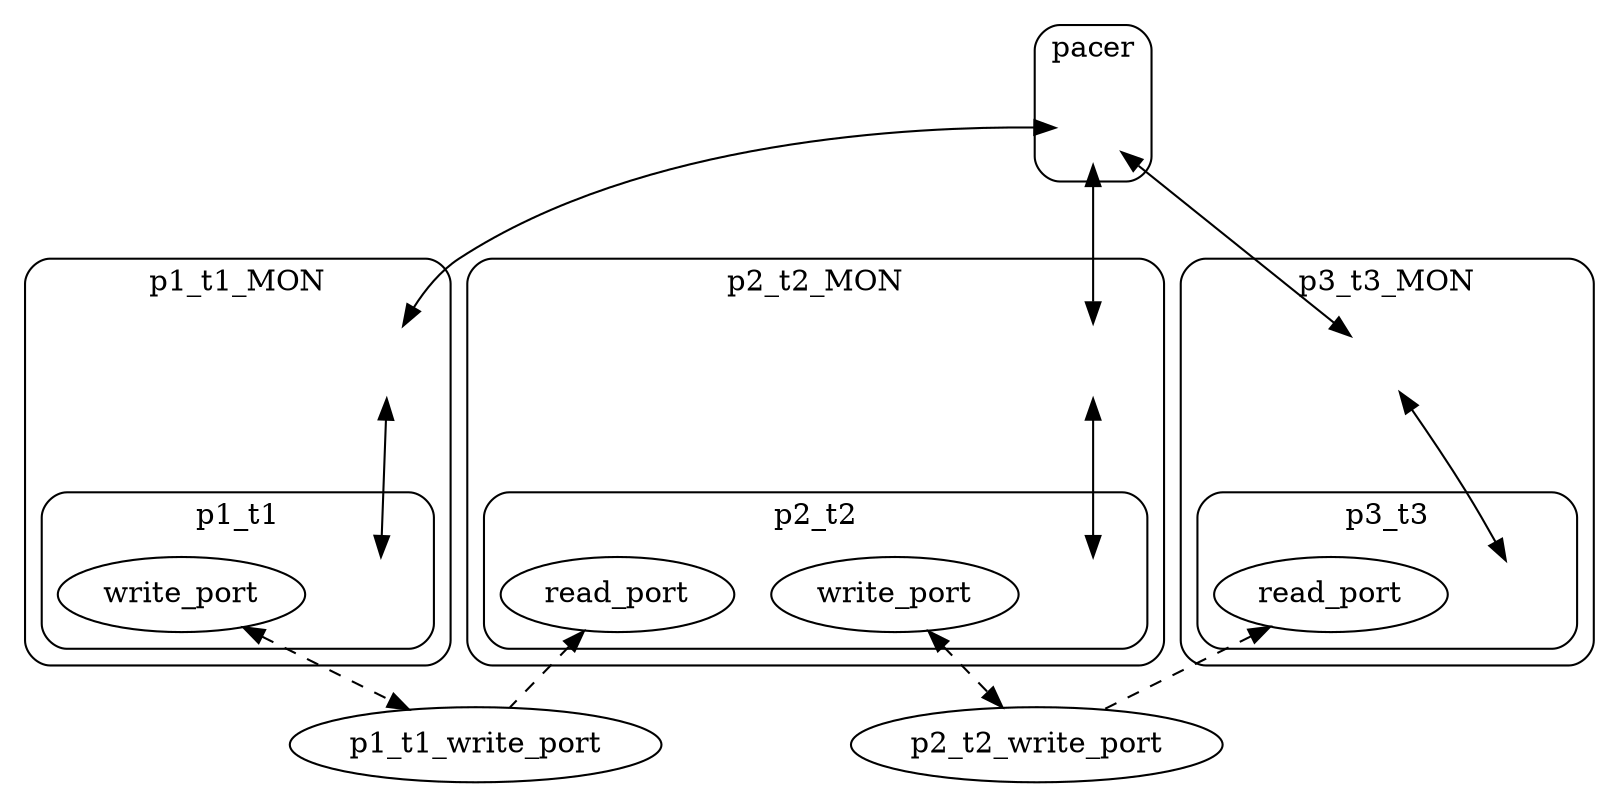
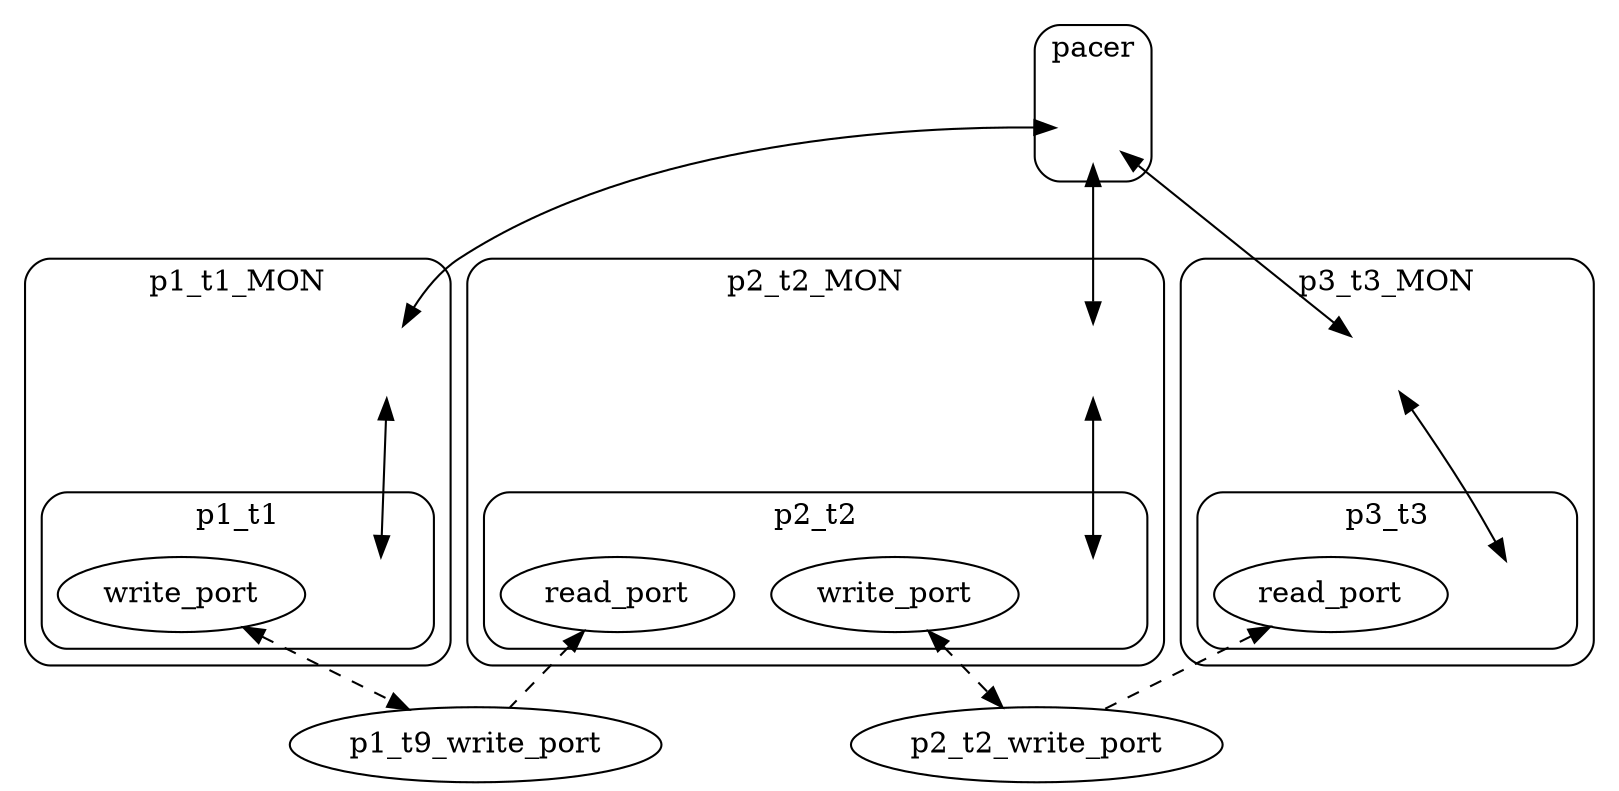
(476, 745) -> (476, 745)
